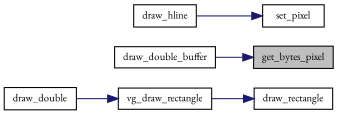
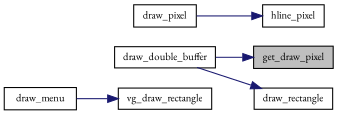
(165, 16) -> (165, 16)
(293, 16) -> (293, 16)
(293, 57) -> (293, 57)
(40, 99) -> (40, 99)
(228, 99) -> (224, 76)
